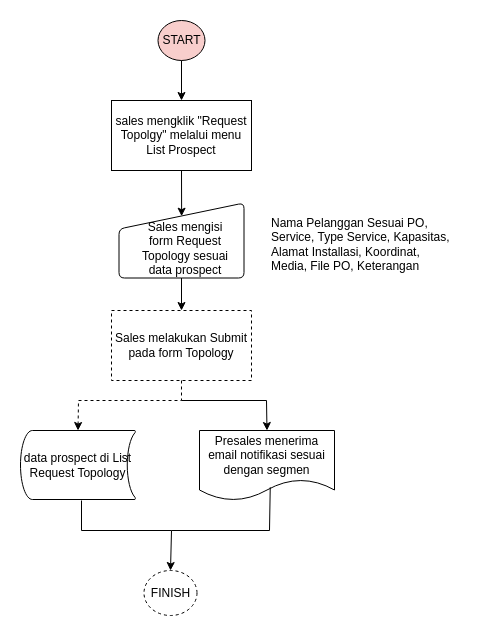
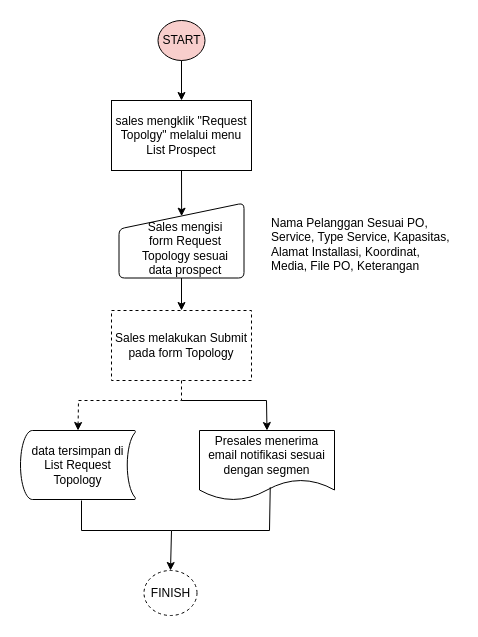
(78, 466) -> (78, 466)
